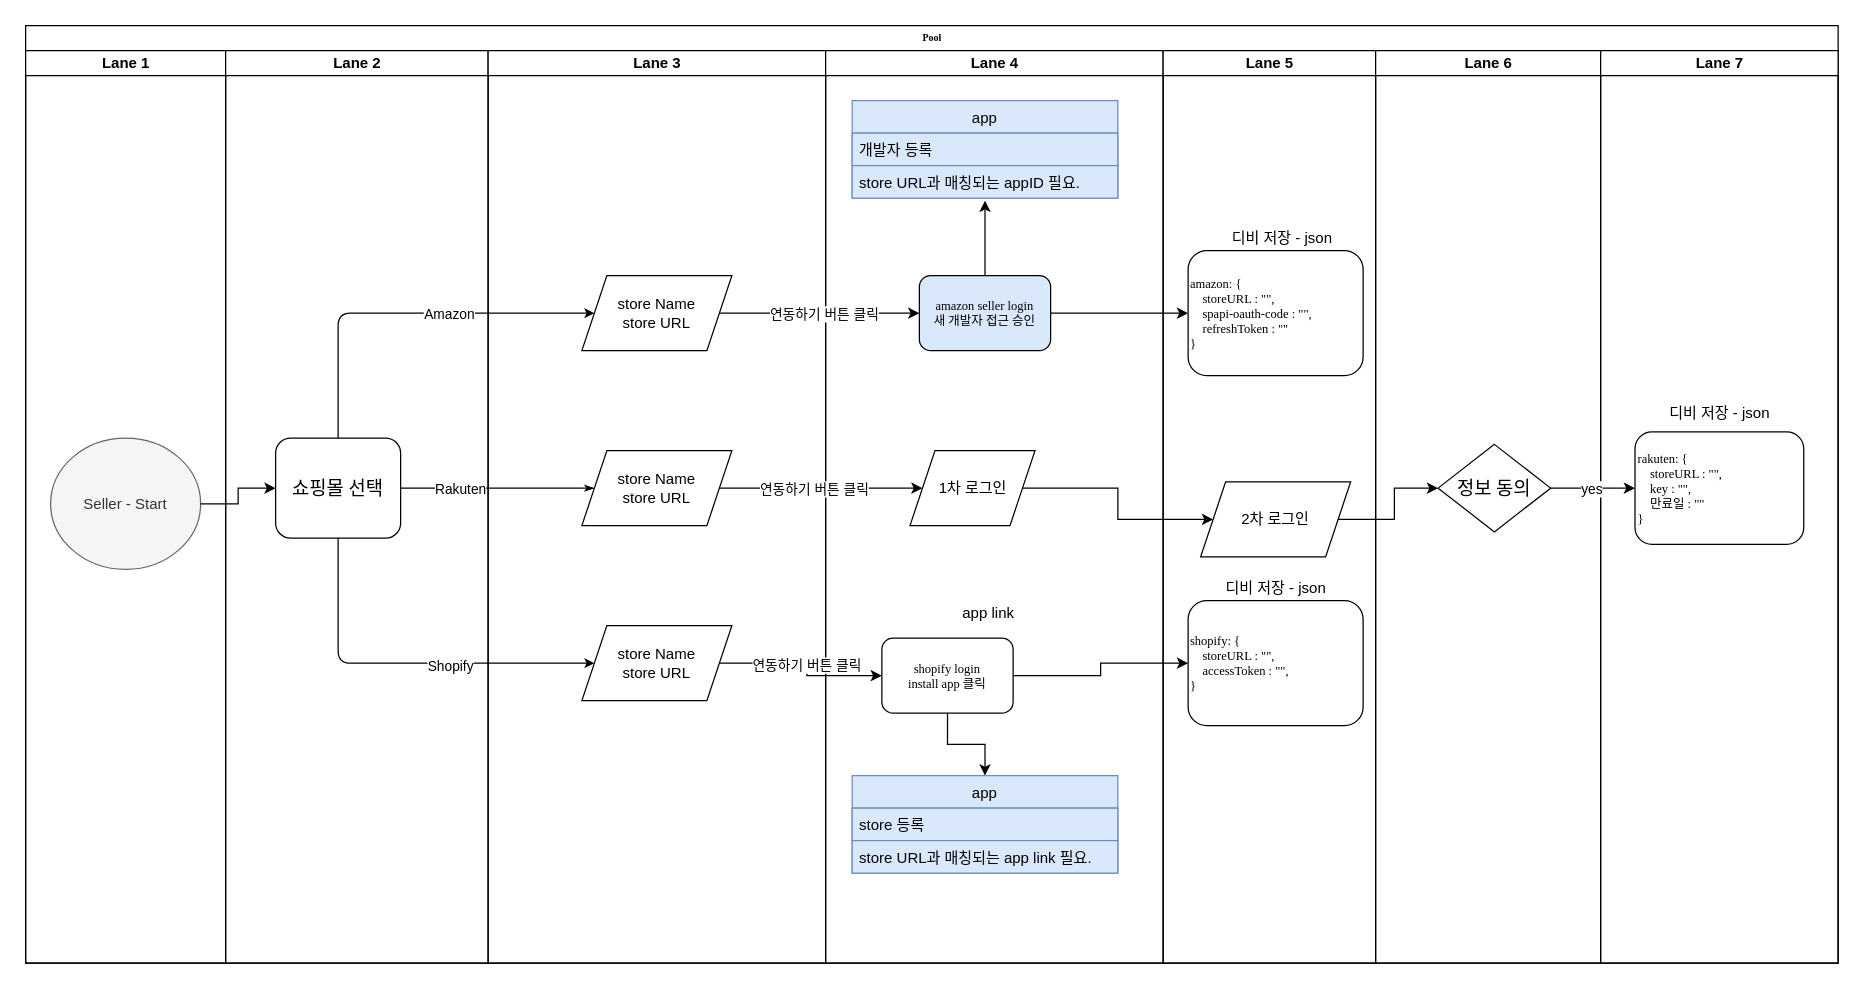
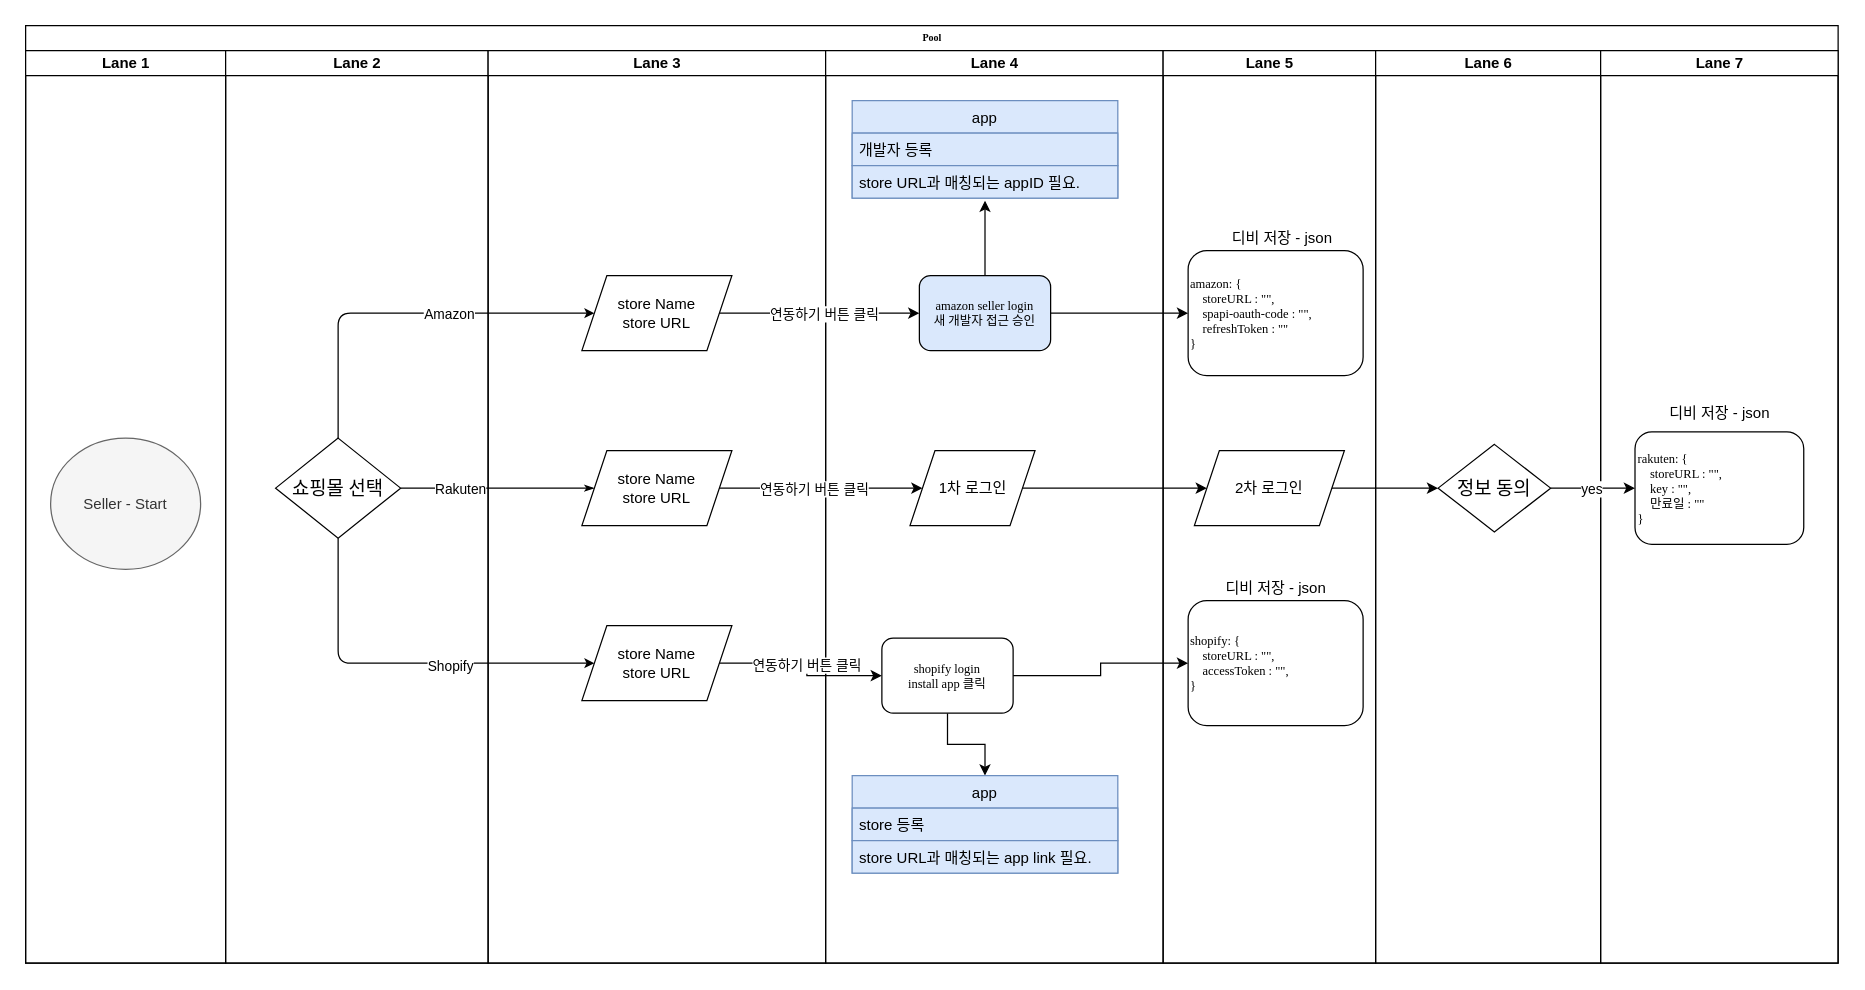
(338, 488) -> (338, 488)
(238, 501) -> none
(1276, 519) -> (1269, 488)
(988, 613) -> none
